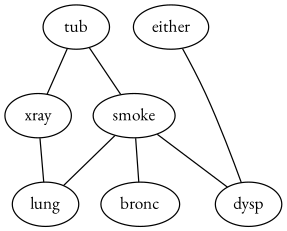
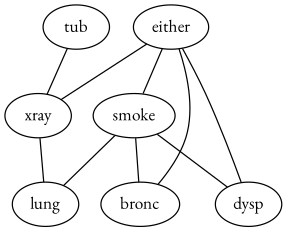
(105, 71) -> (153, 71)
none -> (104, 72)
none -> (189, 120)
